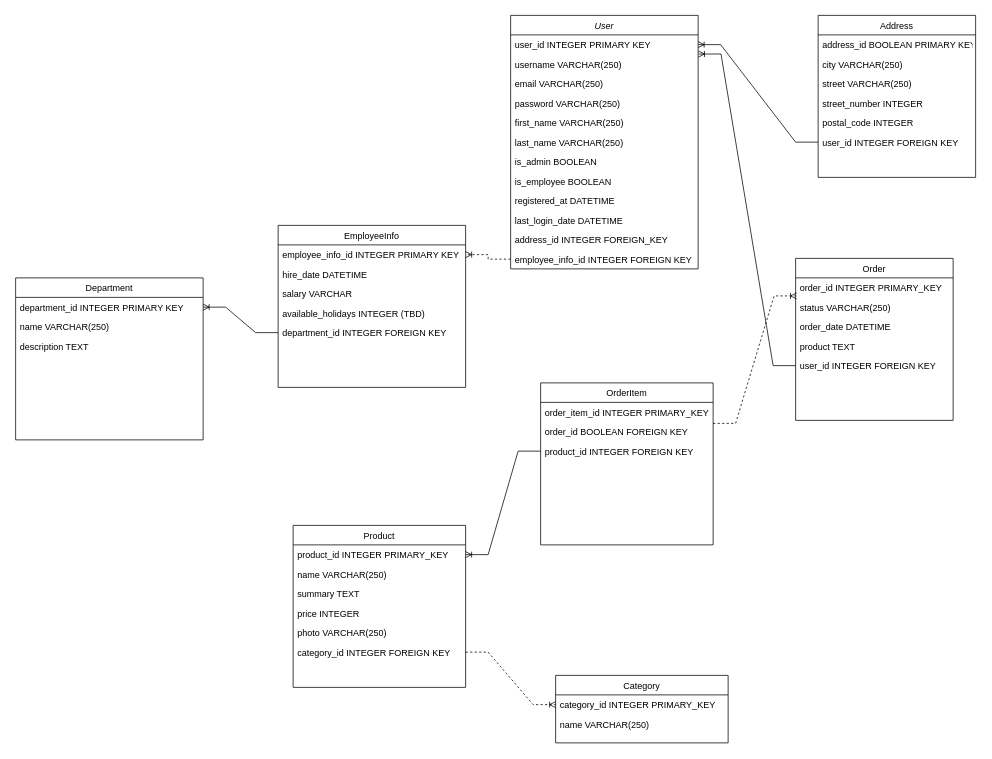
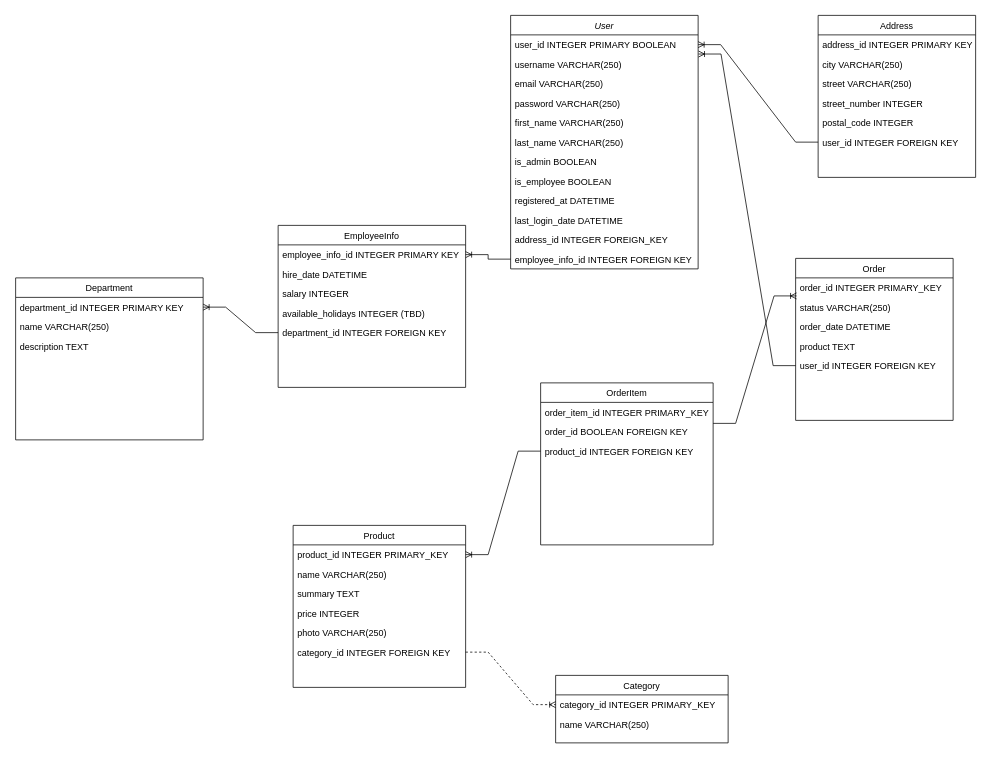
(578, 45) -> (588, 45)
(893, 45) -> (893, 45)
(488, 257) -> (488, 257)
(315, 294) -> (315, 294)
(747, 386) -> (747, 386)
